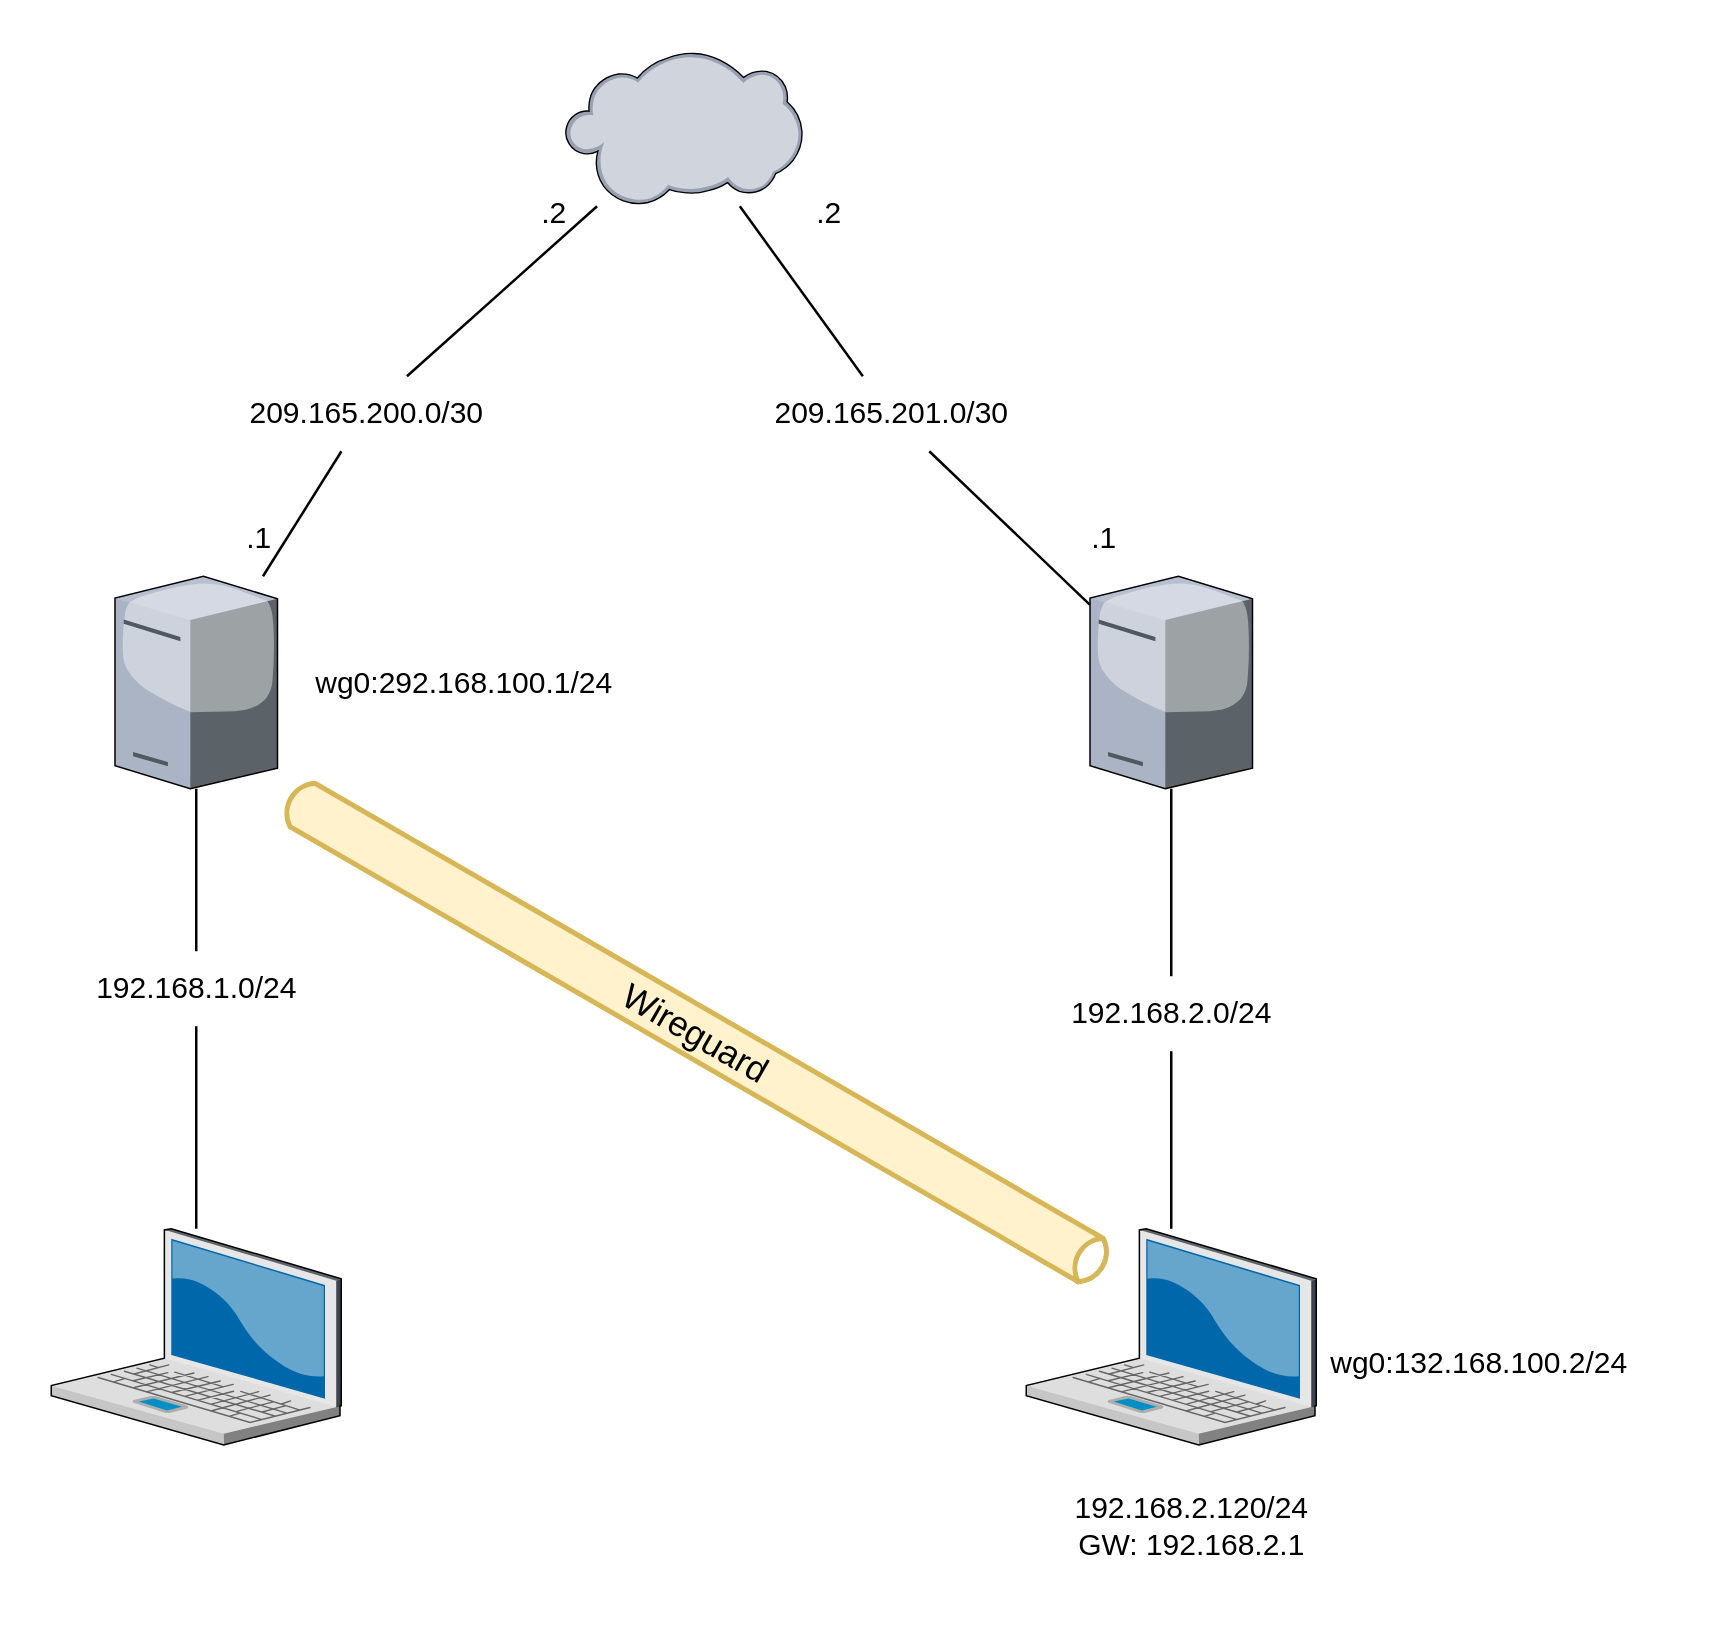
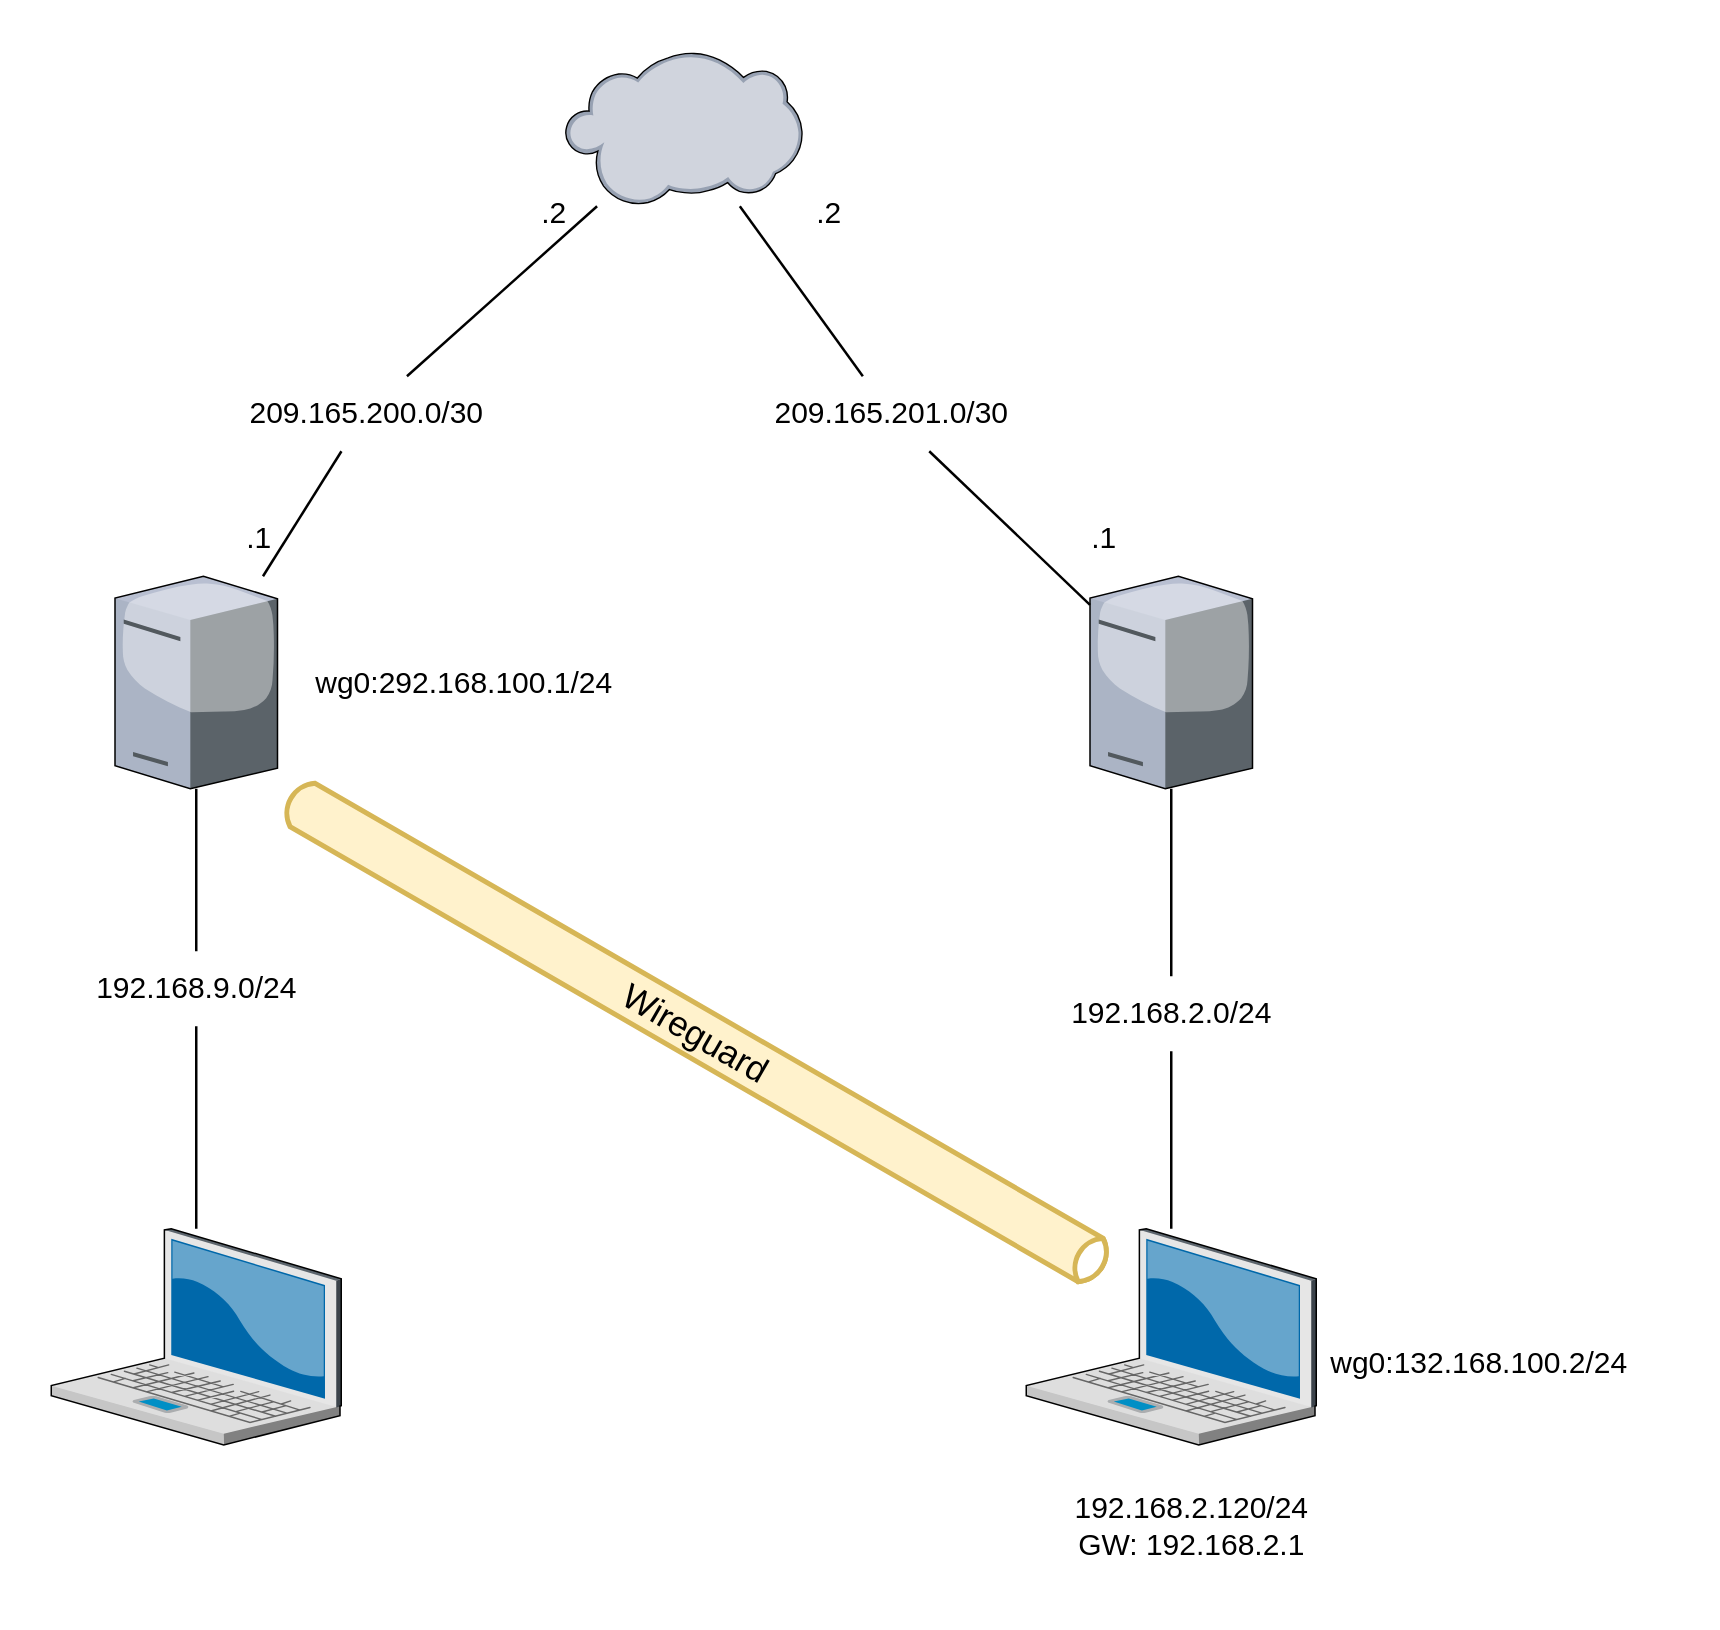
(198, 989) -> (198, 989)
